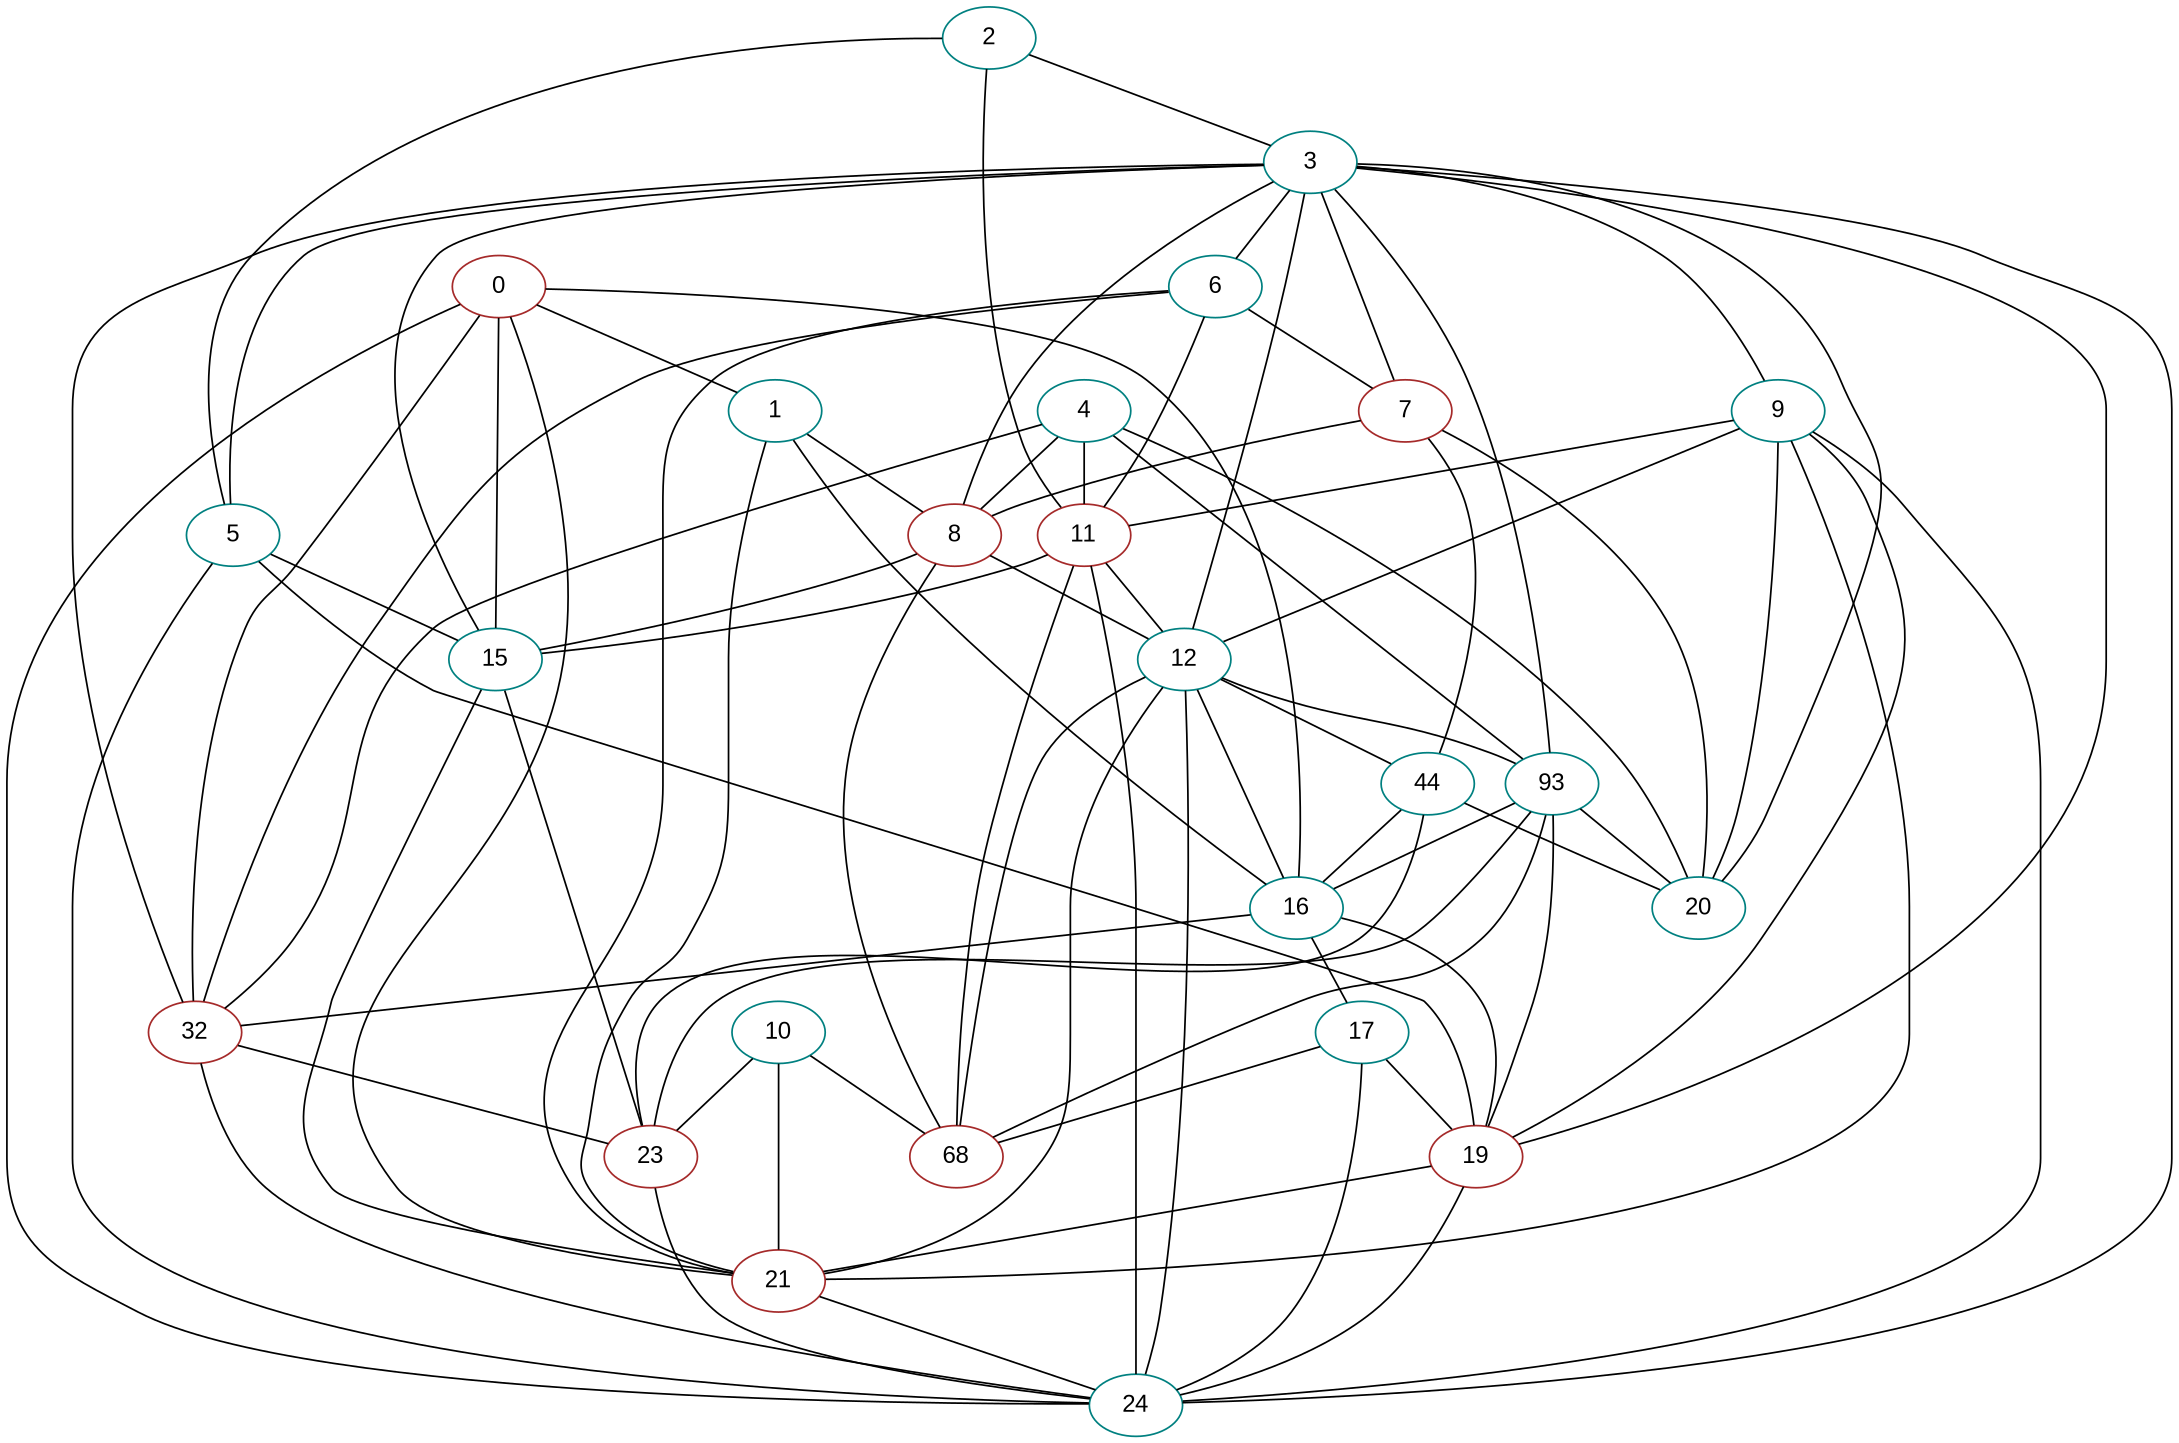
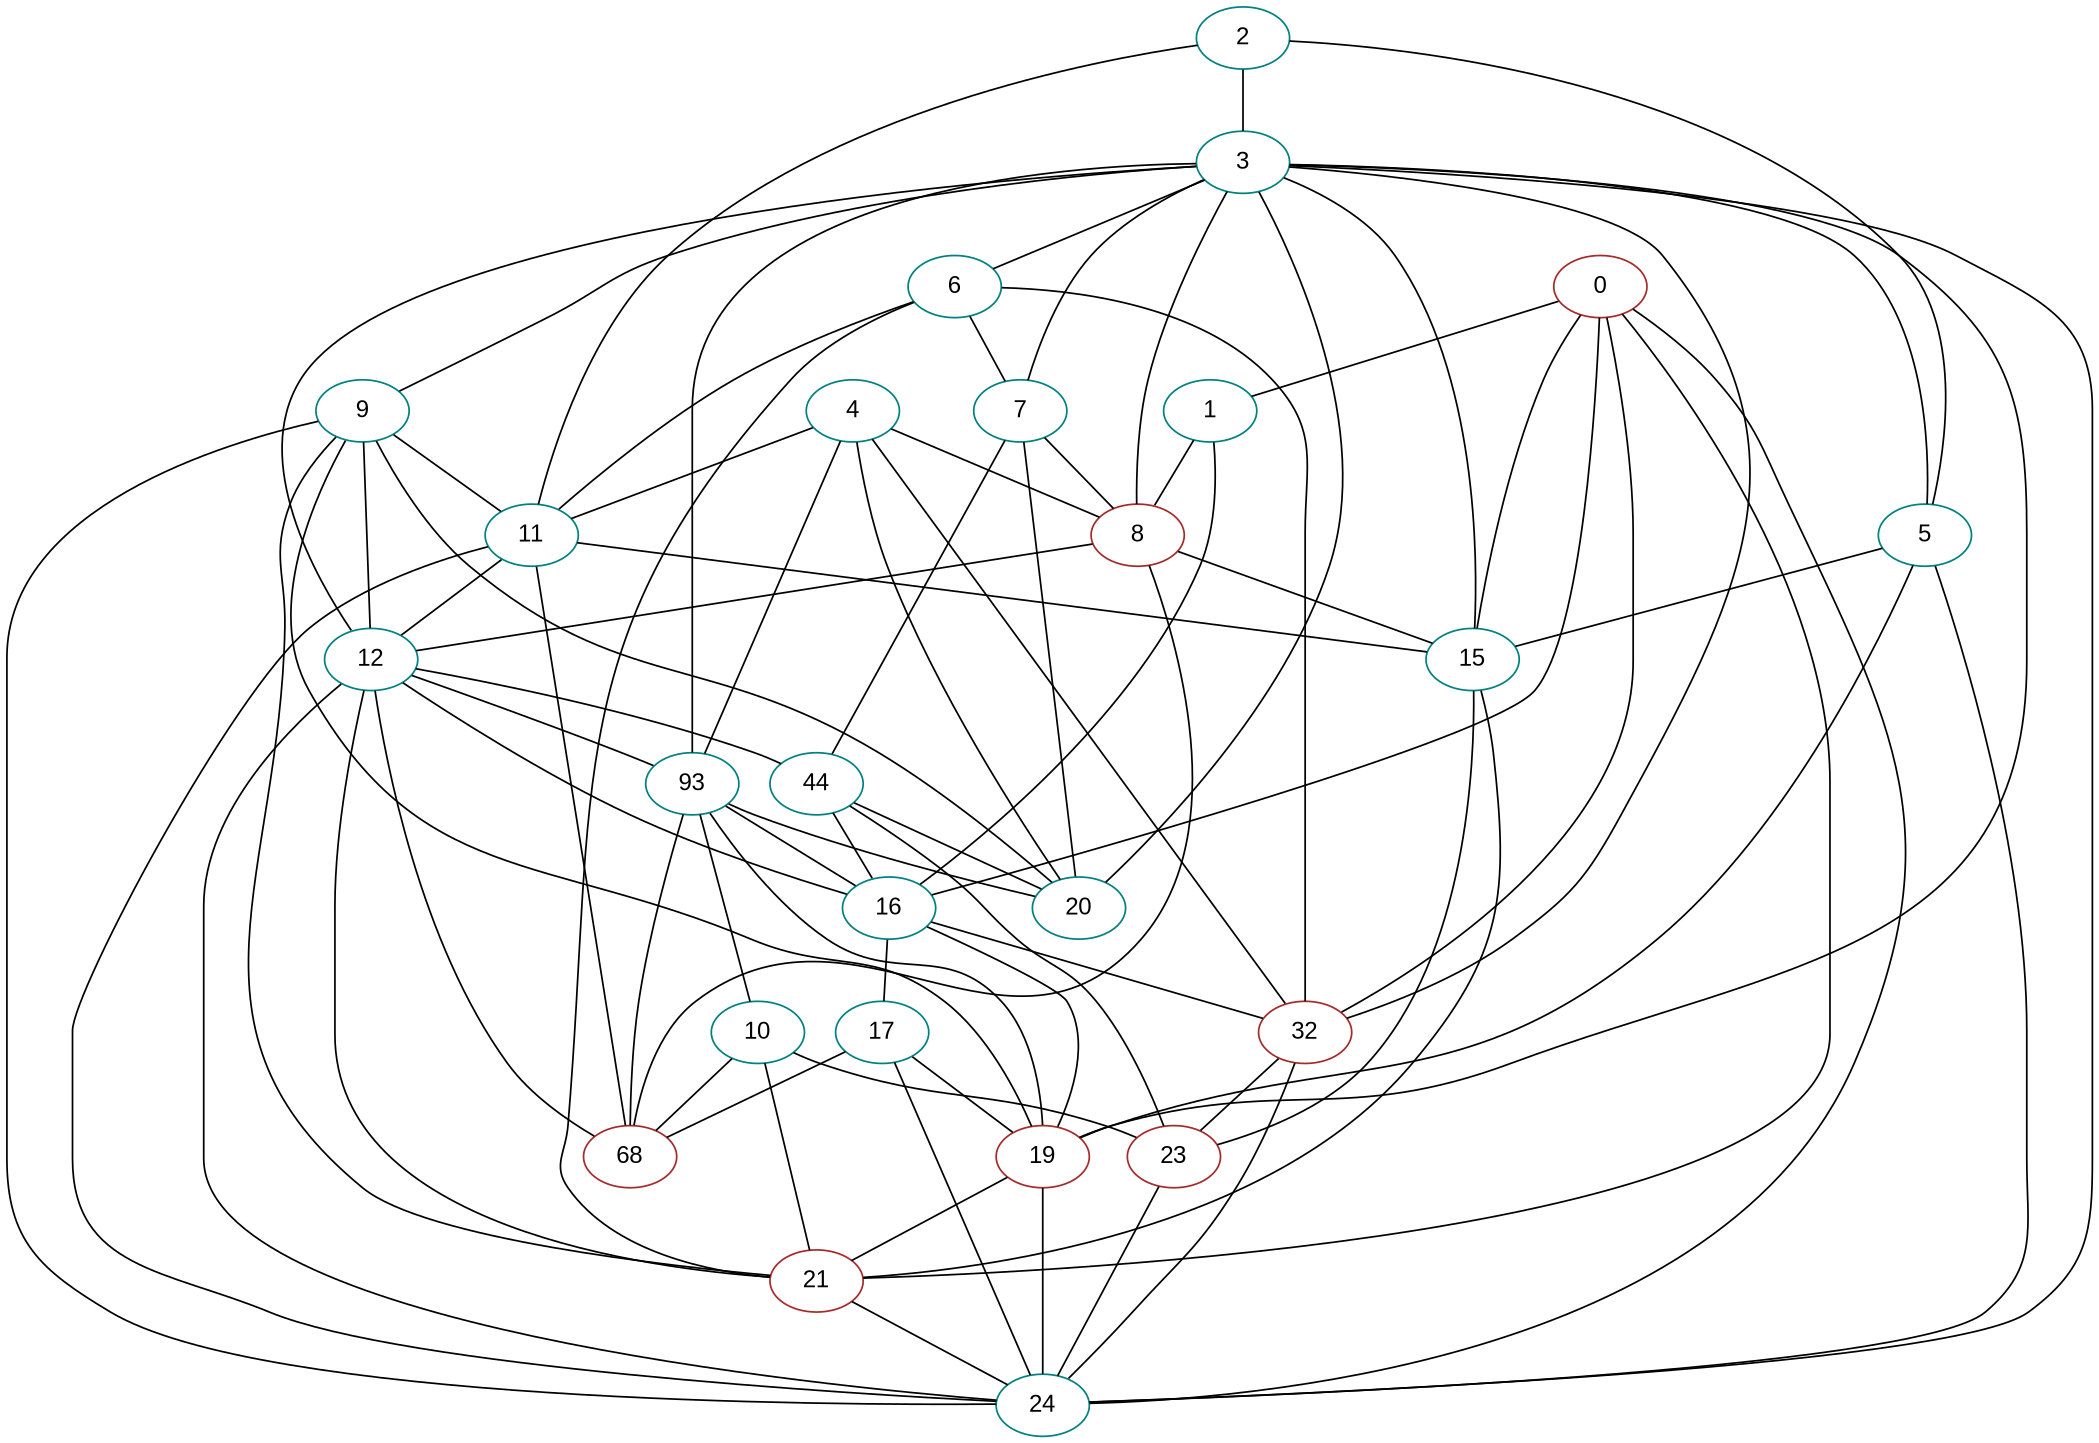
(1405, 411) -> (1020, 411)
(1084, 535) -> (532, 535)
(700, 915) -> none
(1078, 962) -> (725, 908)
